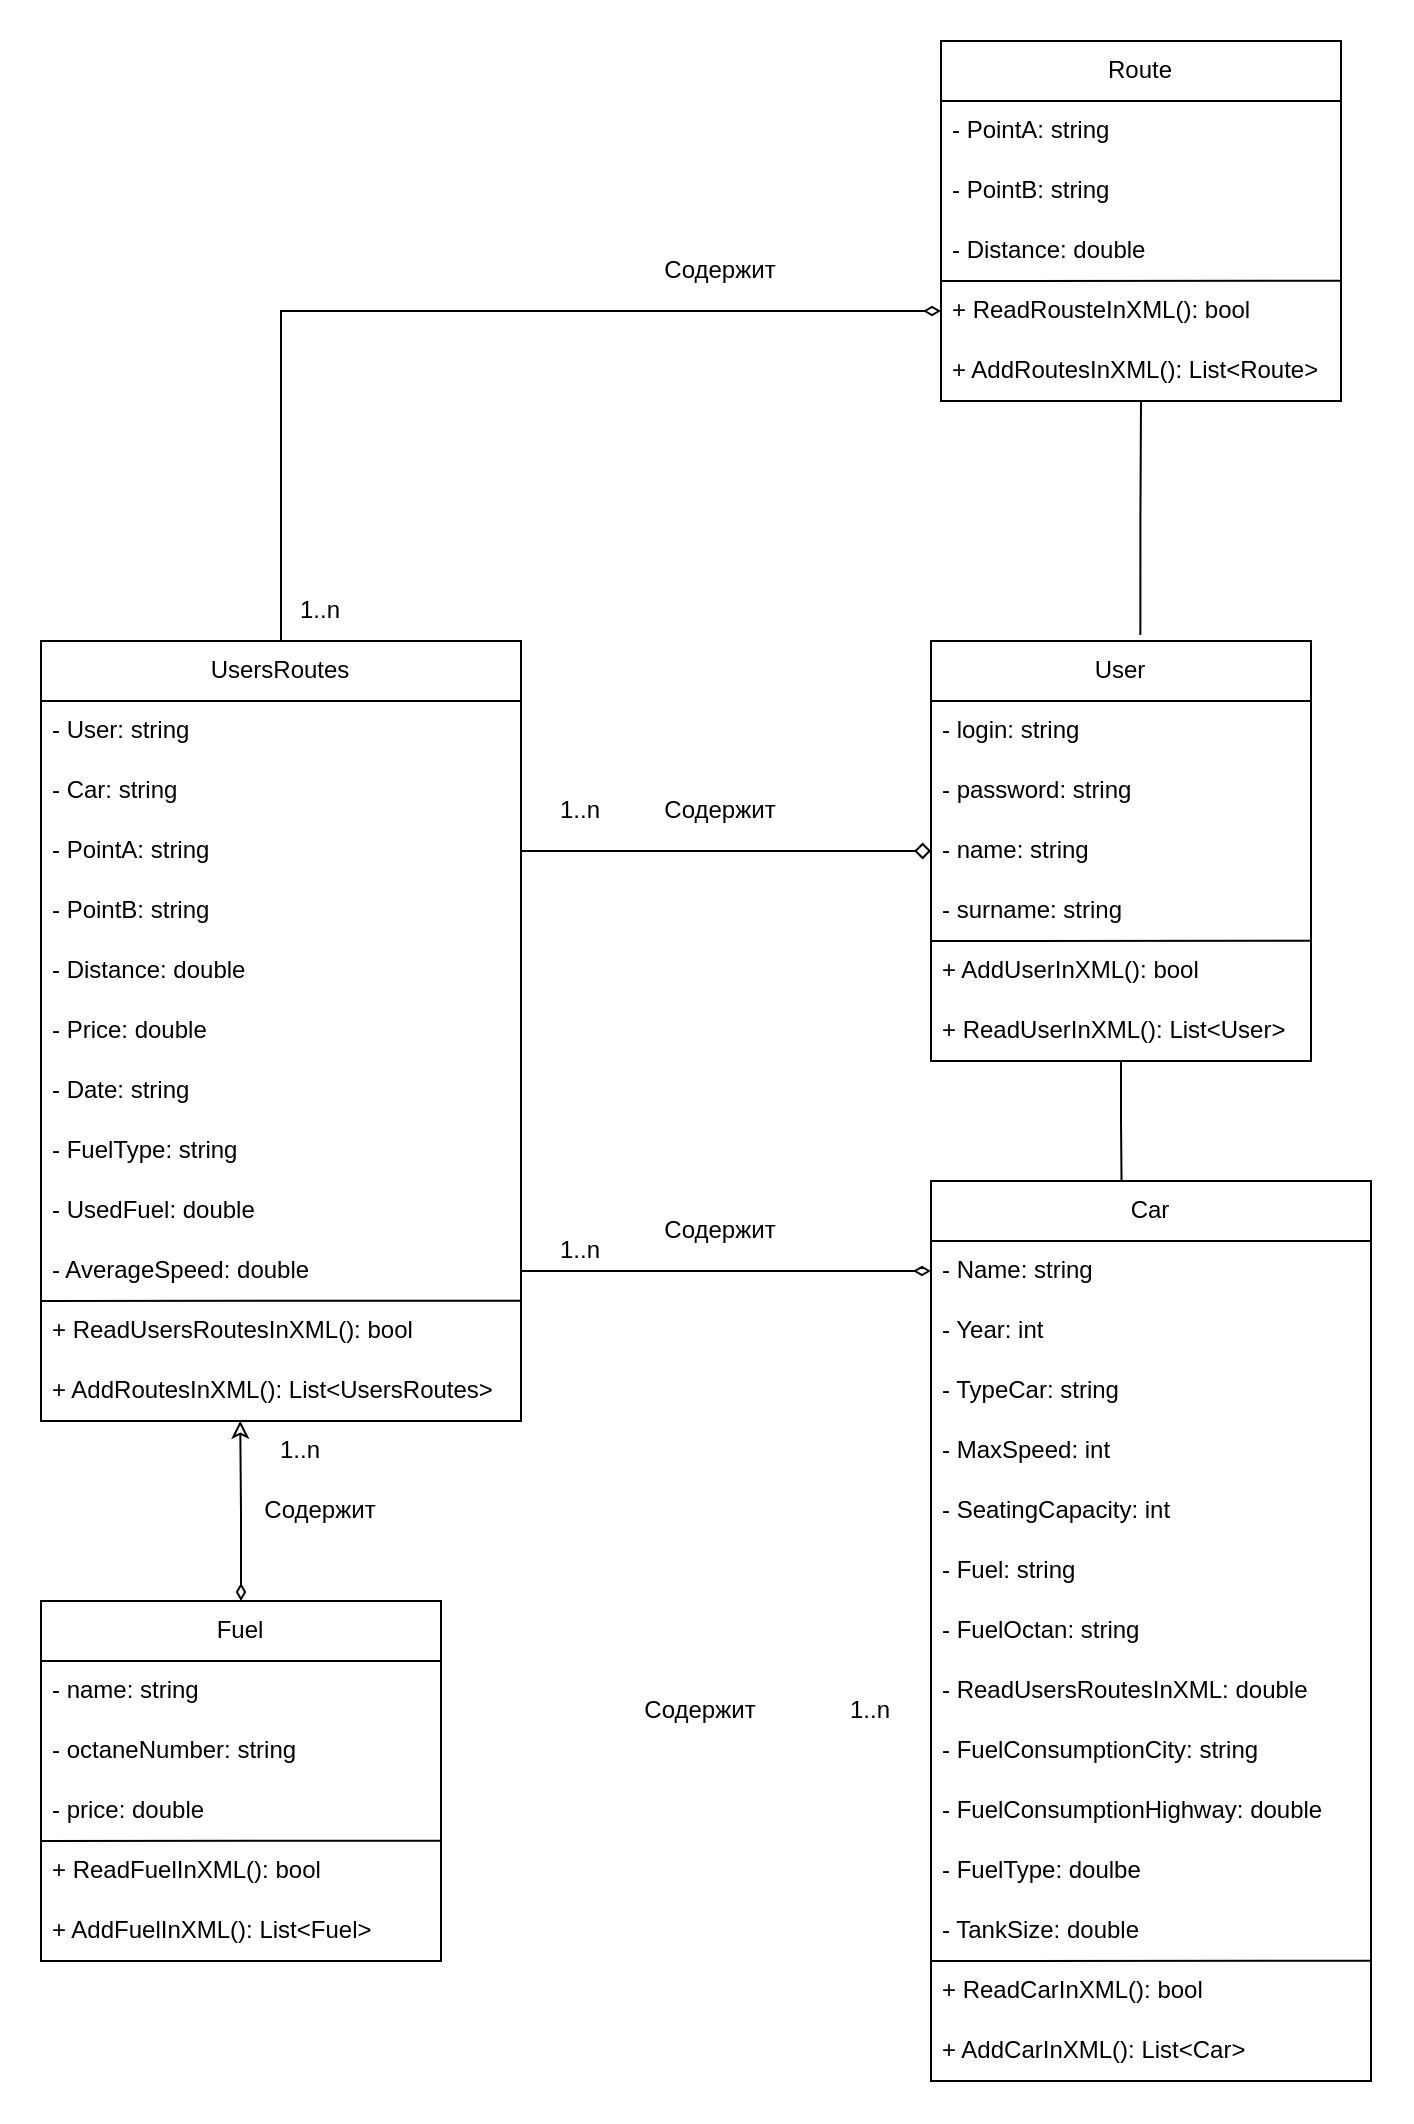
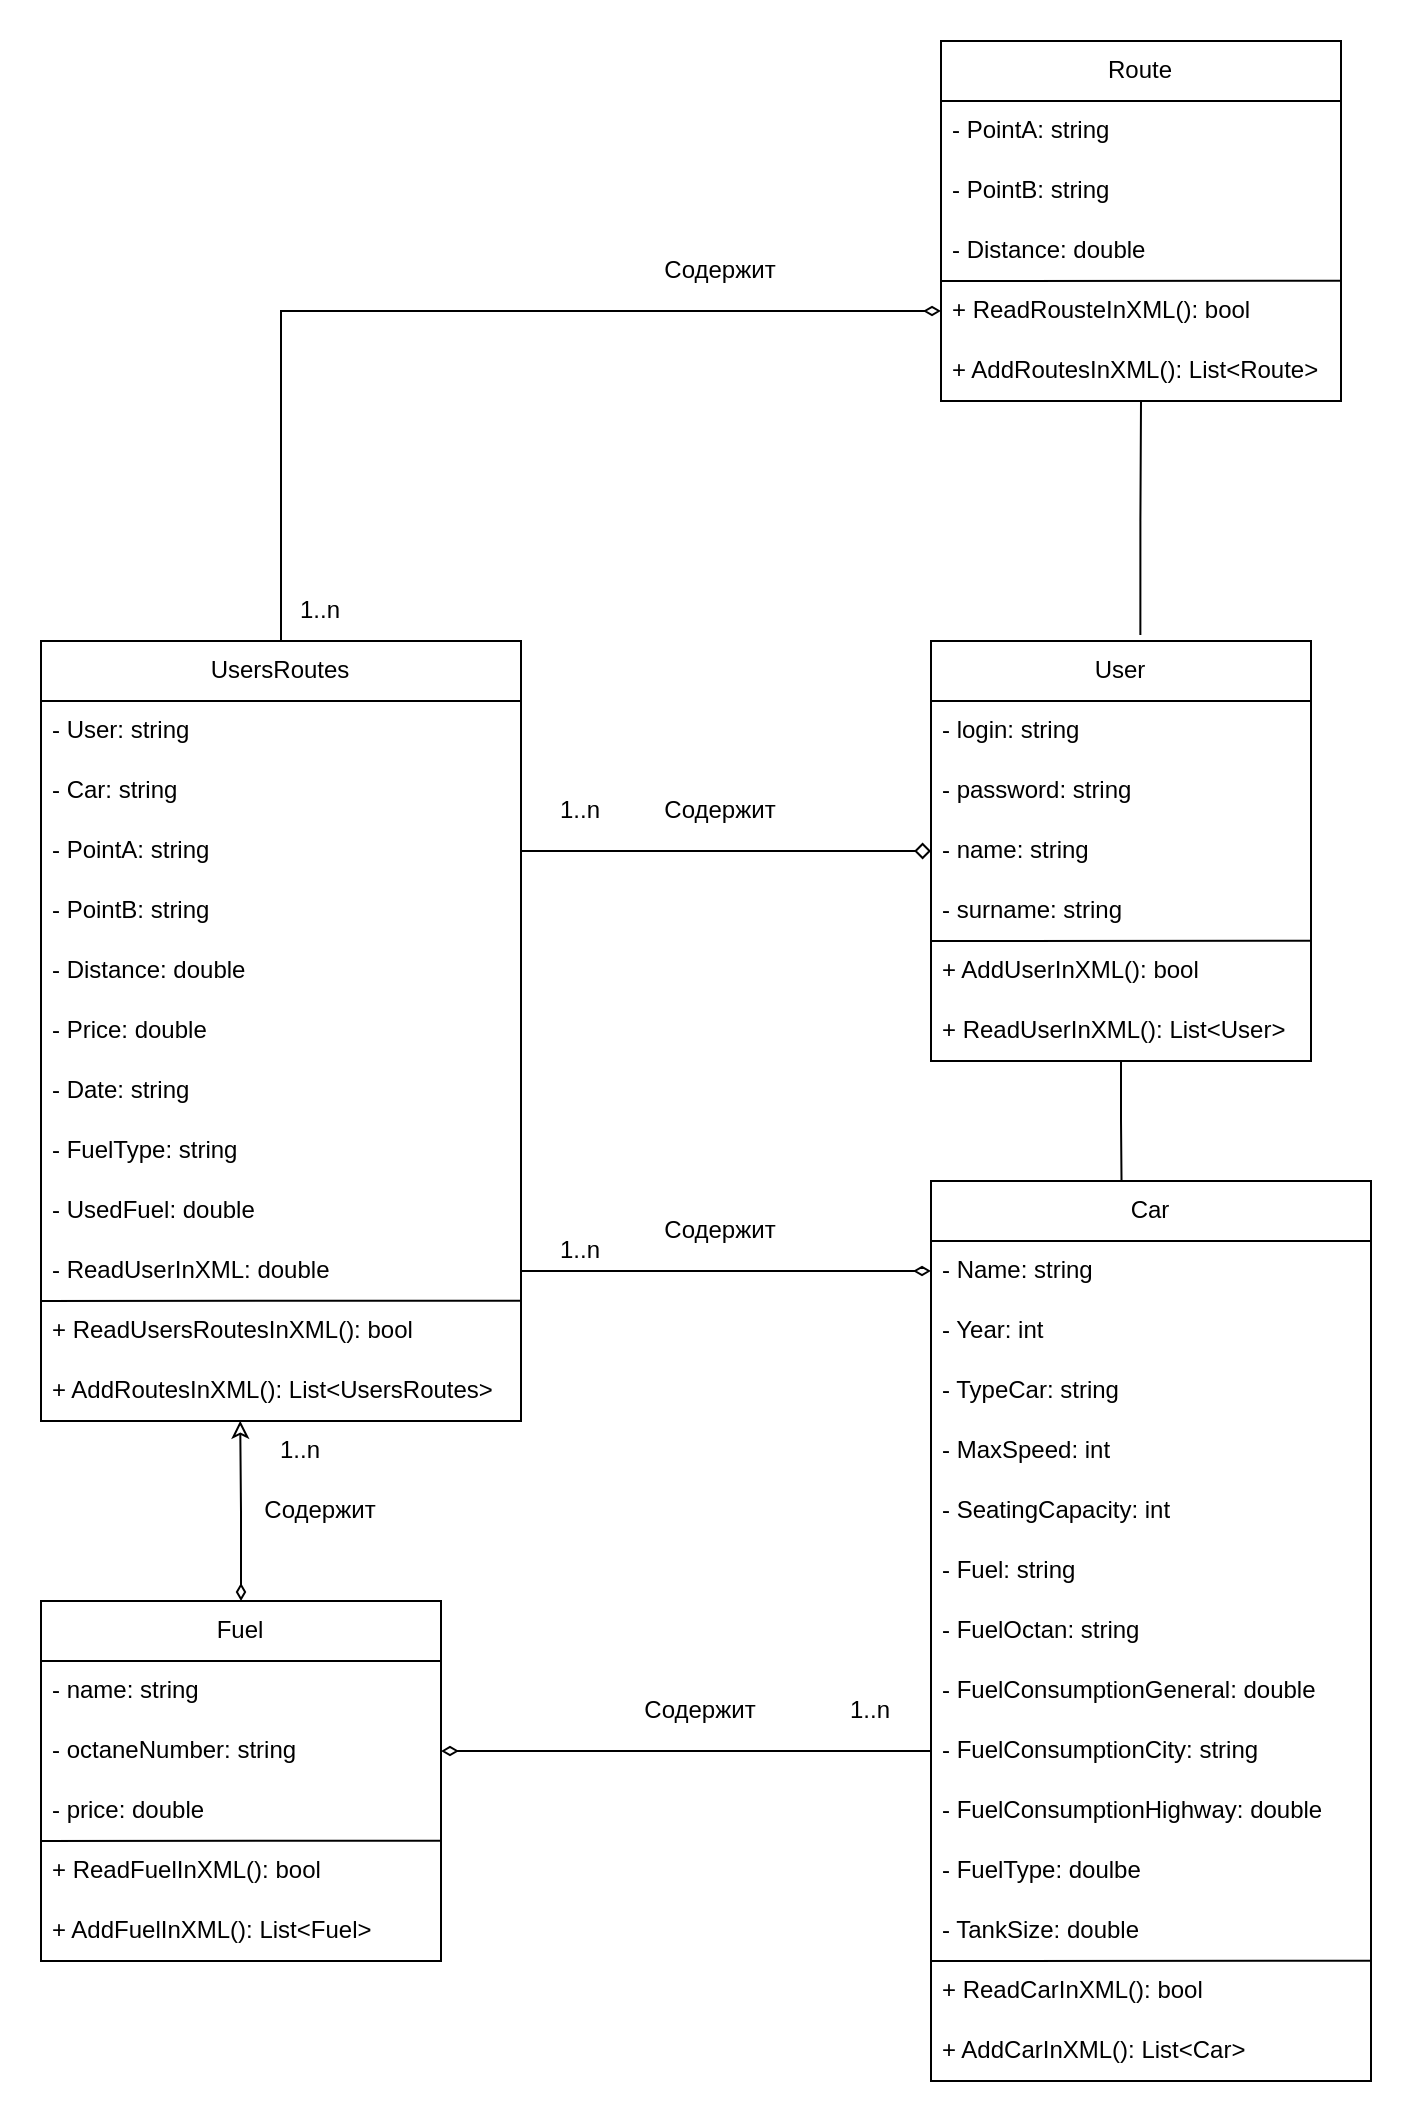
(188, 1271) -> (195, 1271)
(1132, 1691) -> (1136, 1691)
none -> (693, 1751)
